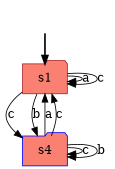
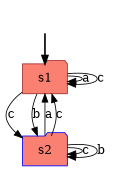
(45, 151) -> (45, 151)
